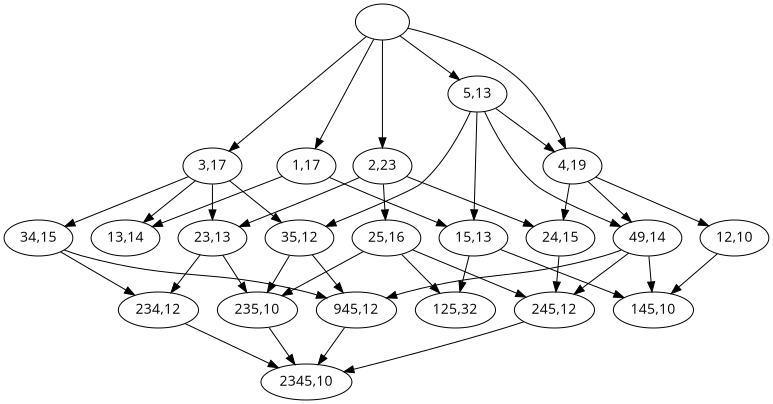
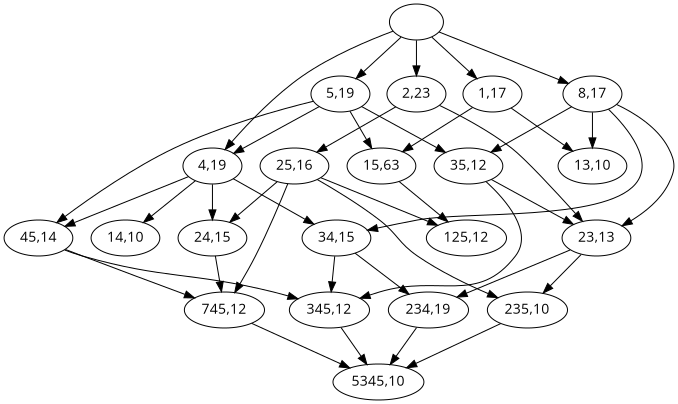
(477, 94) -> (340, 94)
(212, 166) -> (592, 94)
none -> (269, 199)
(465, 200) -> (256, 199)
(125, 238) -> (592, 166)
(473, 238) -> (381, 166)
(647, 238) -> (38, 238)
(734, 238) -> (125, 238)
(281, 270) -> (528, 199)
(158, 310) -> (428, 310)
(356, 310) -> (329, 310)
(455, 310) -> (466, 238)
(554, 310) -> (224, 310)
(653, 310) -> none
(306, 382) -> (378, 382)
